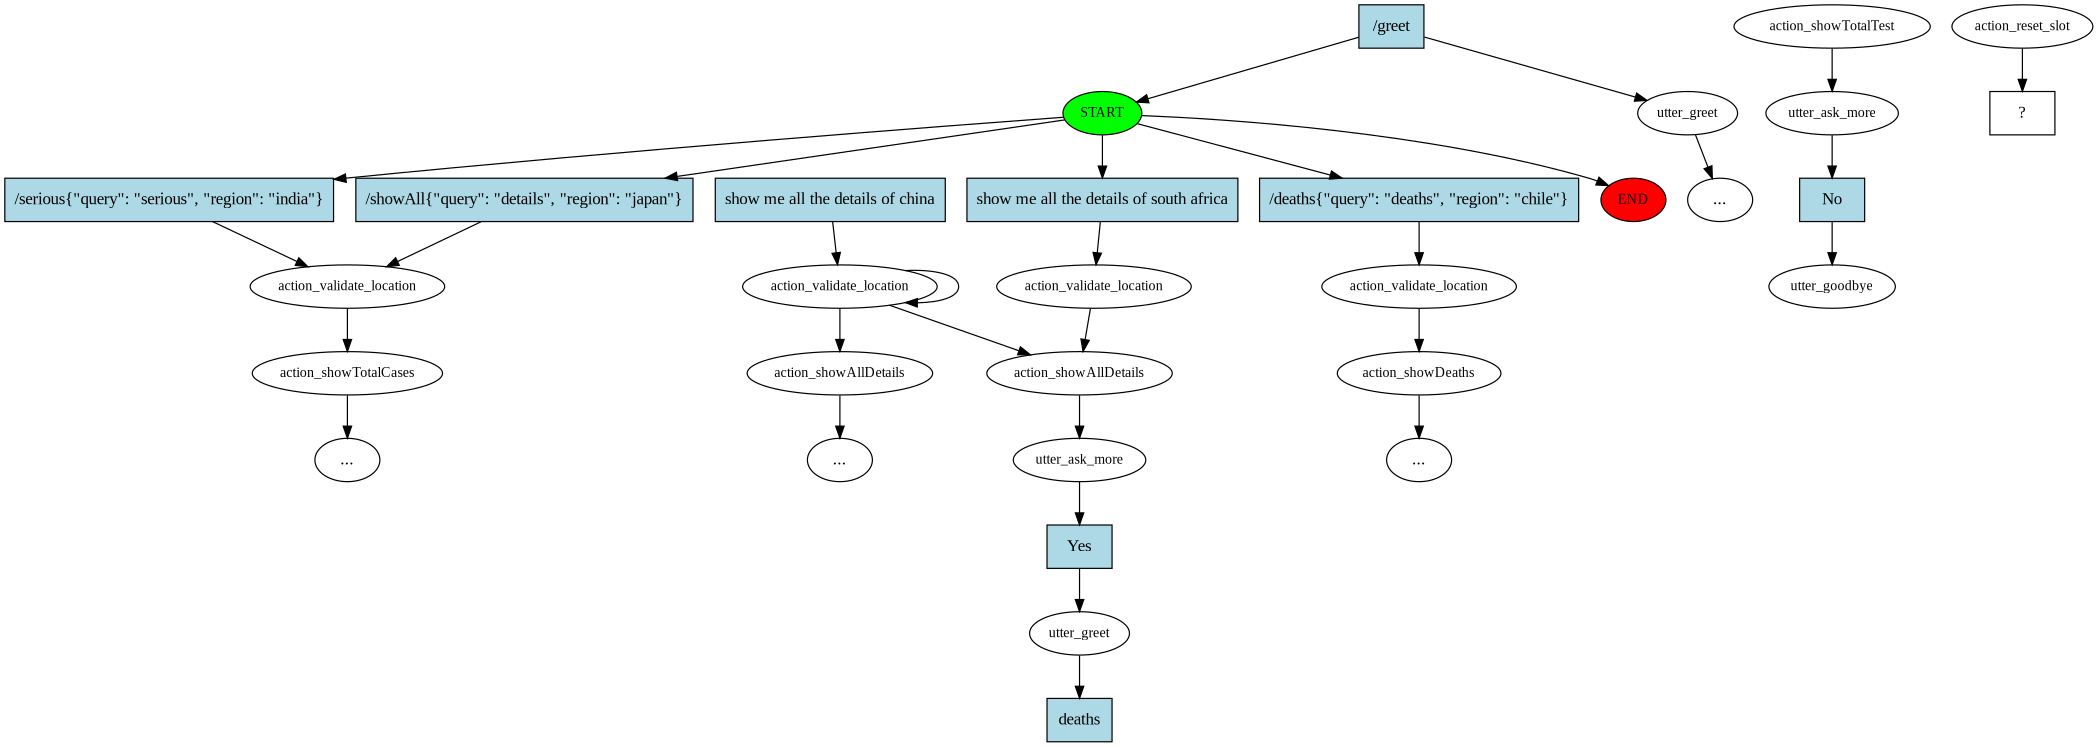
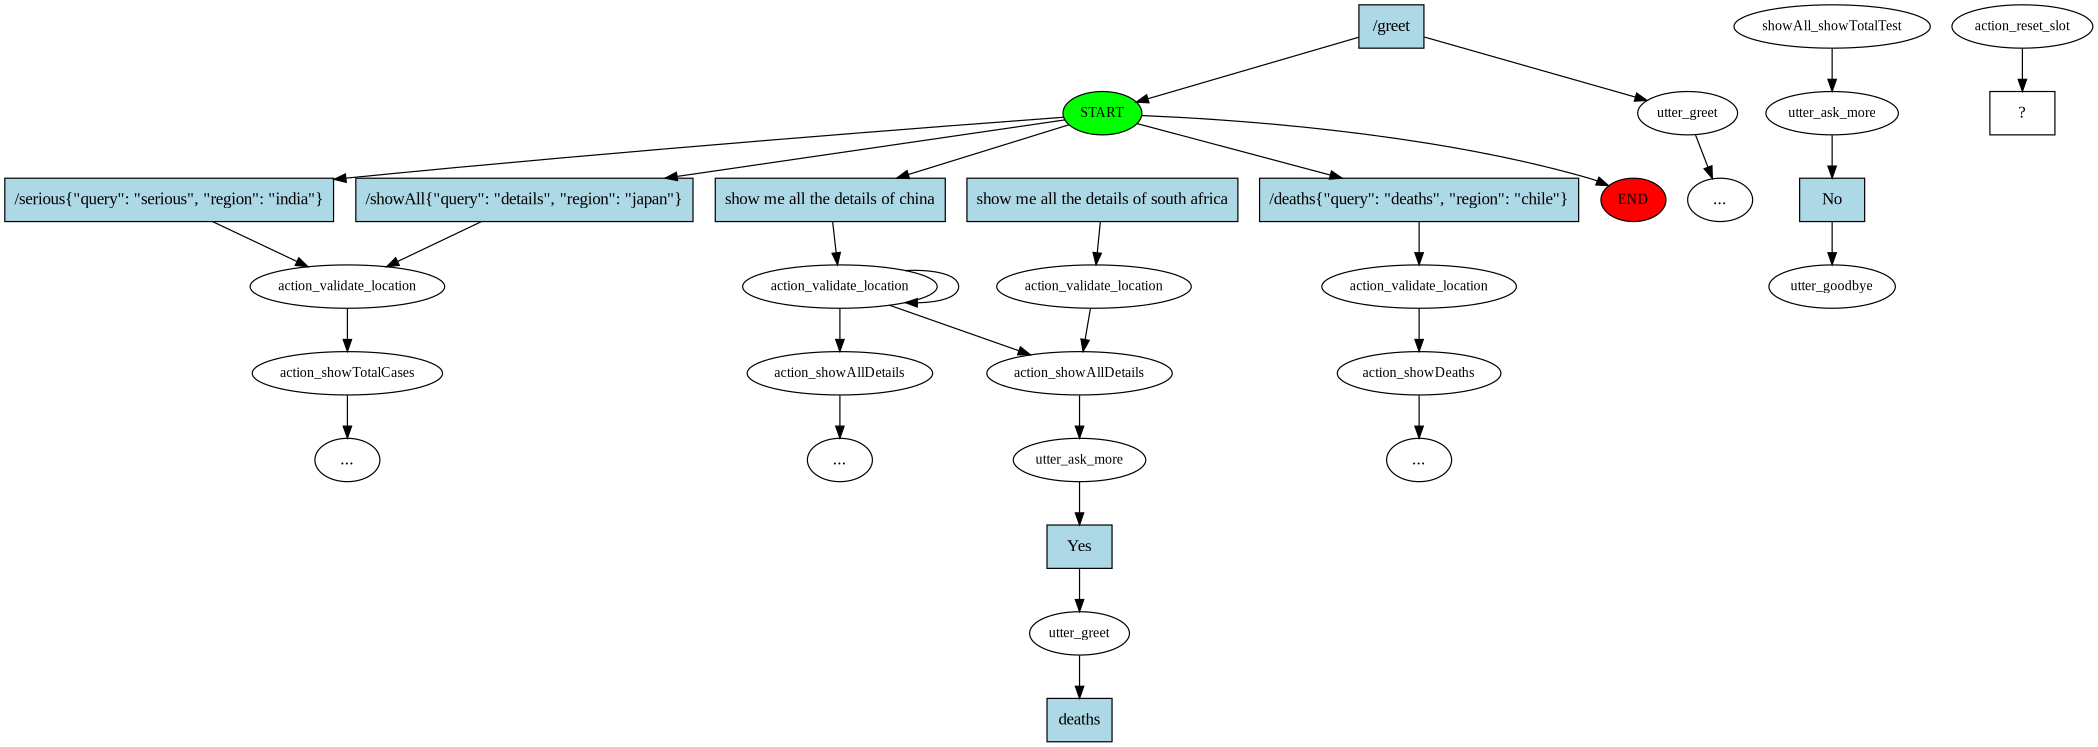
(1832, 26) -> (1832, 26)
(1102, 151) -> (989, 150)
